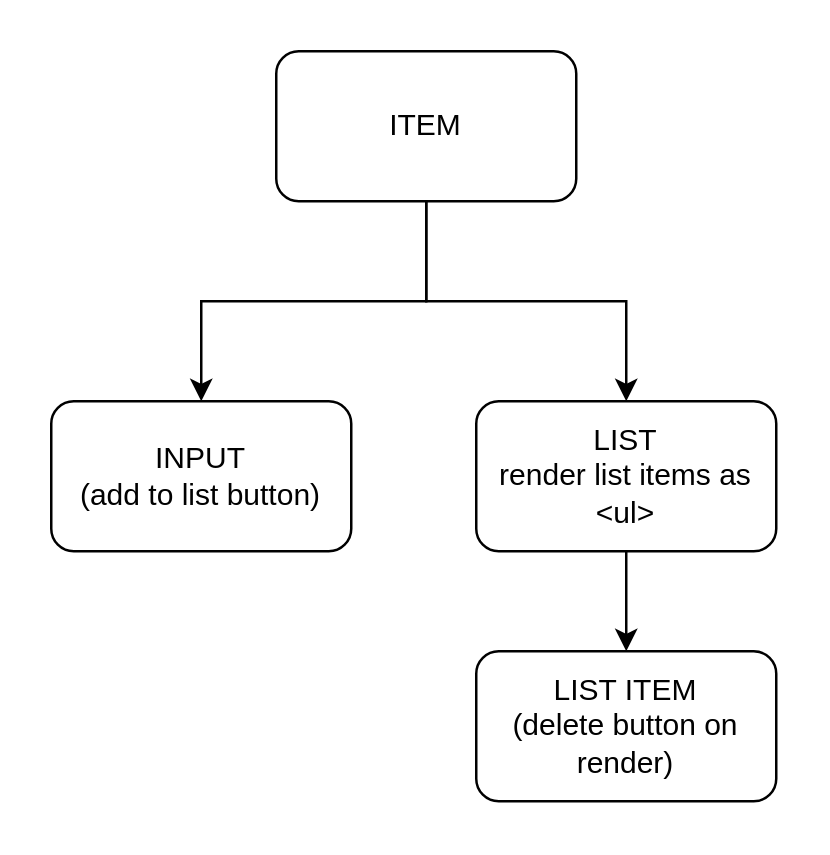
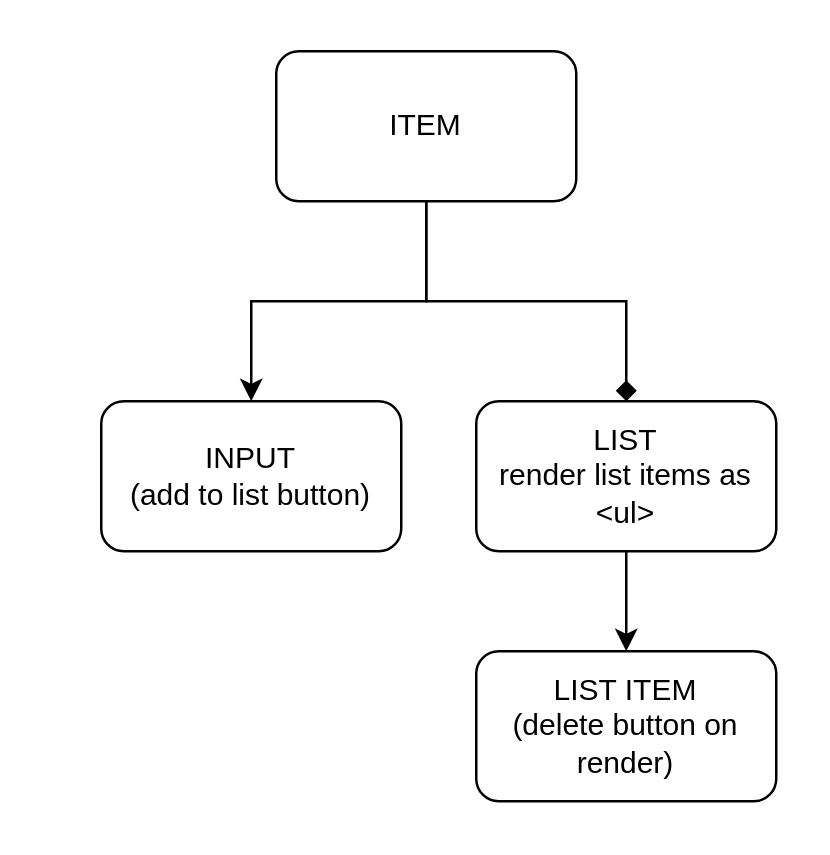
(626, 382) -> (626, 381)
(201, 476) -> (251, 476)
